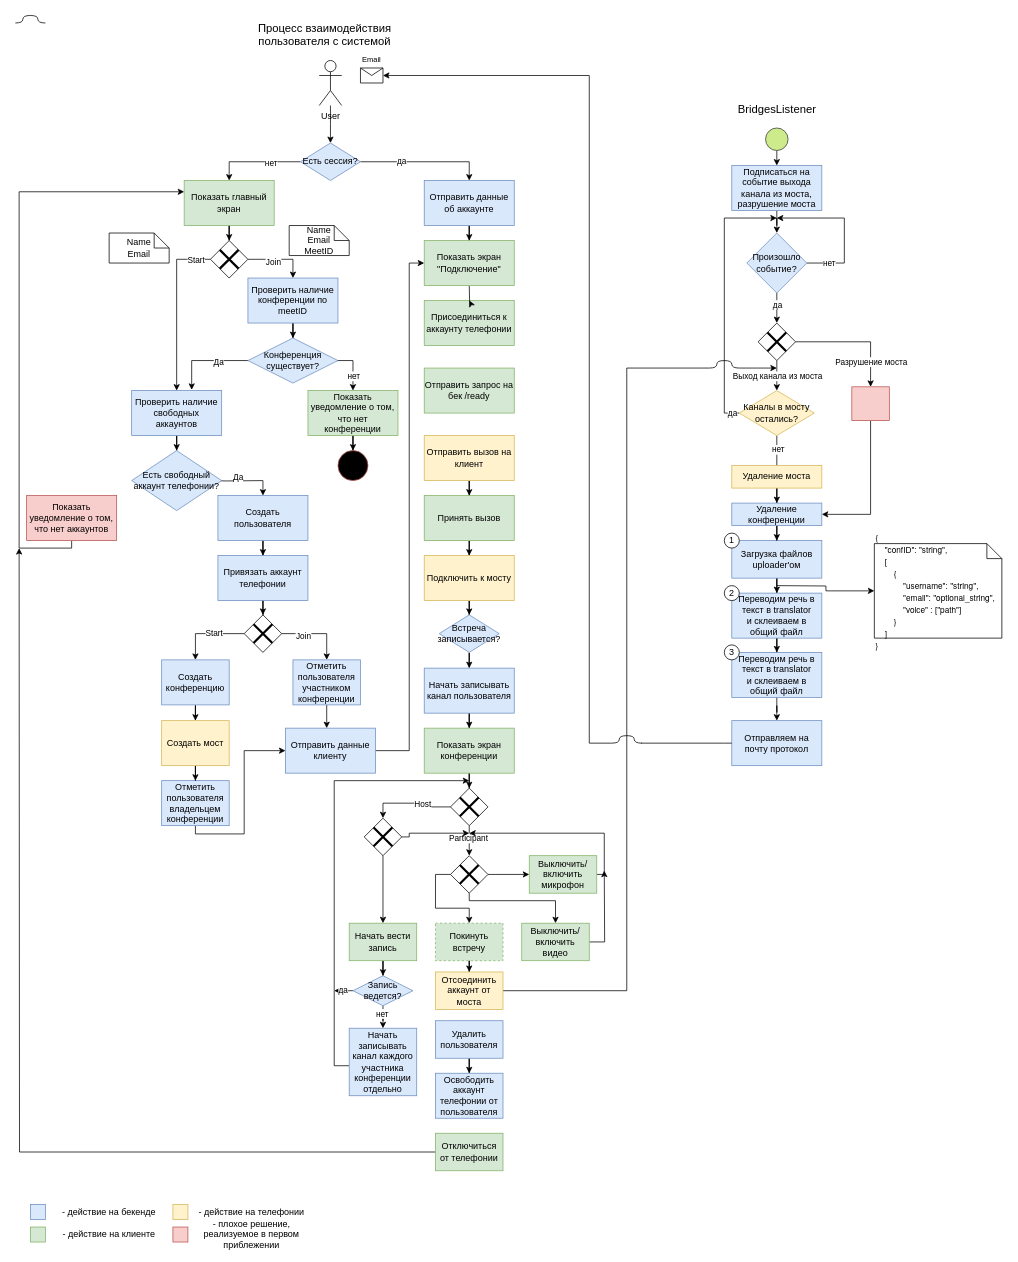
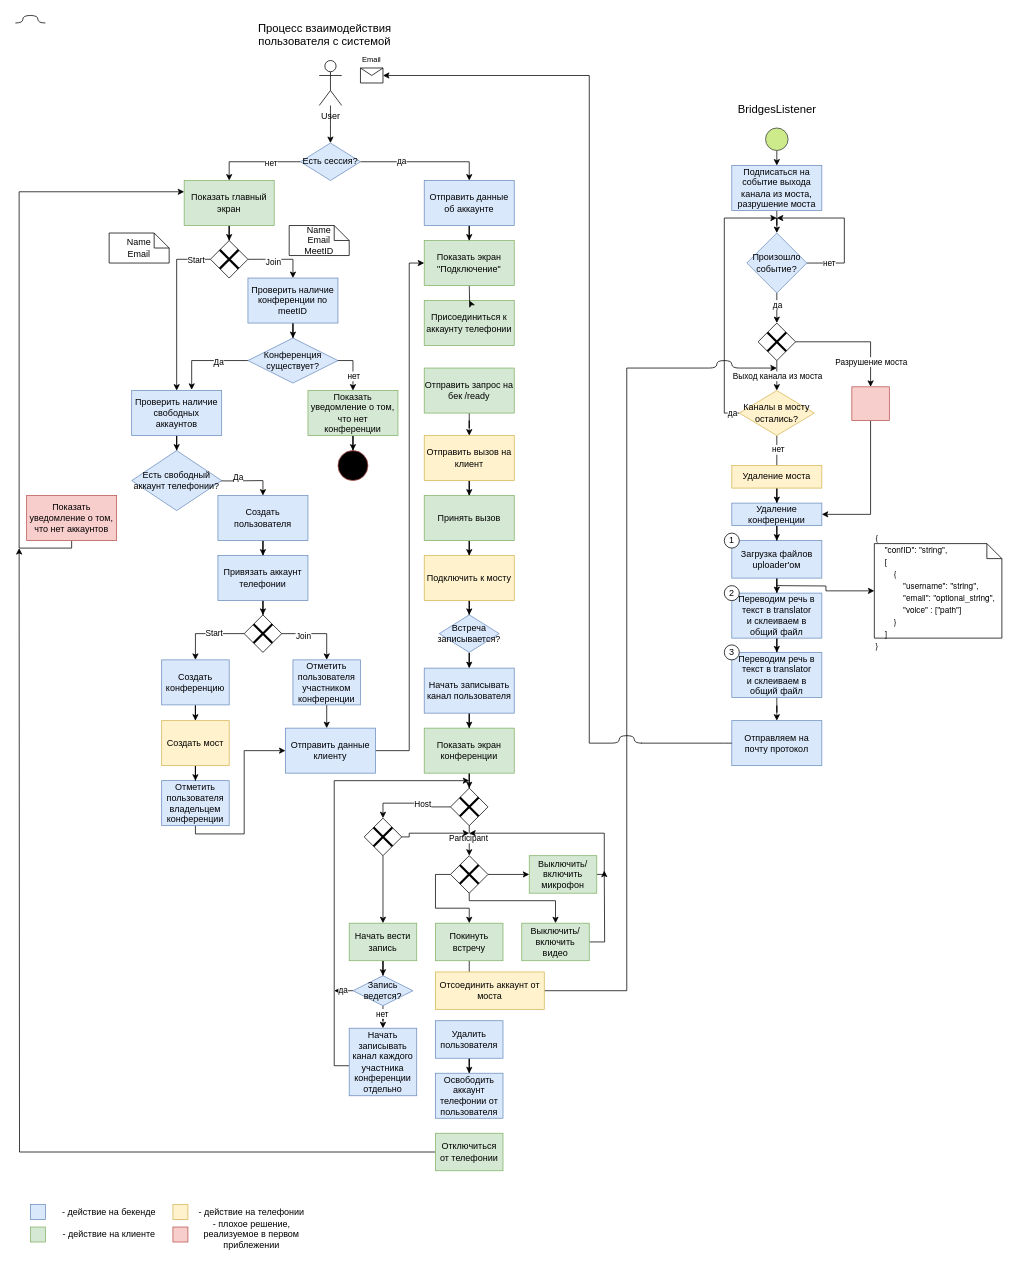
none -> (469, 427)
(469, 942) -> (469, 942)
(469, 990) -> (490, 990)
